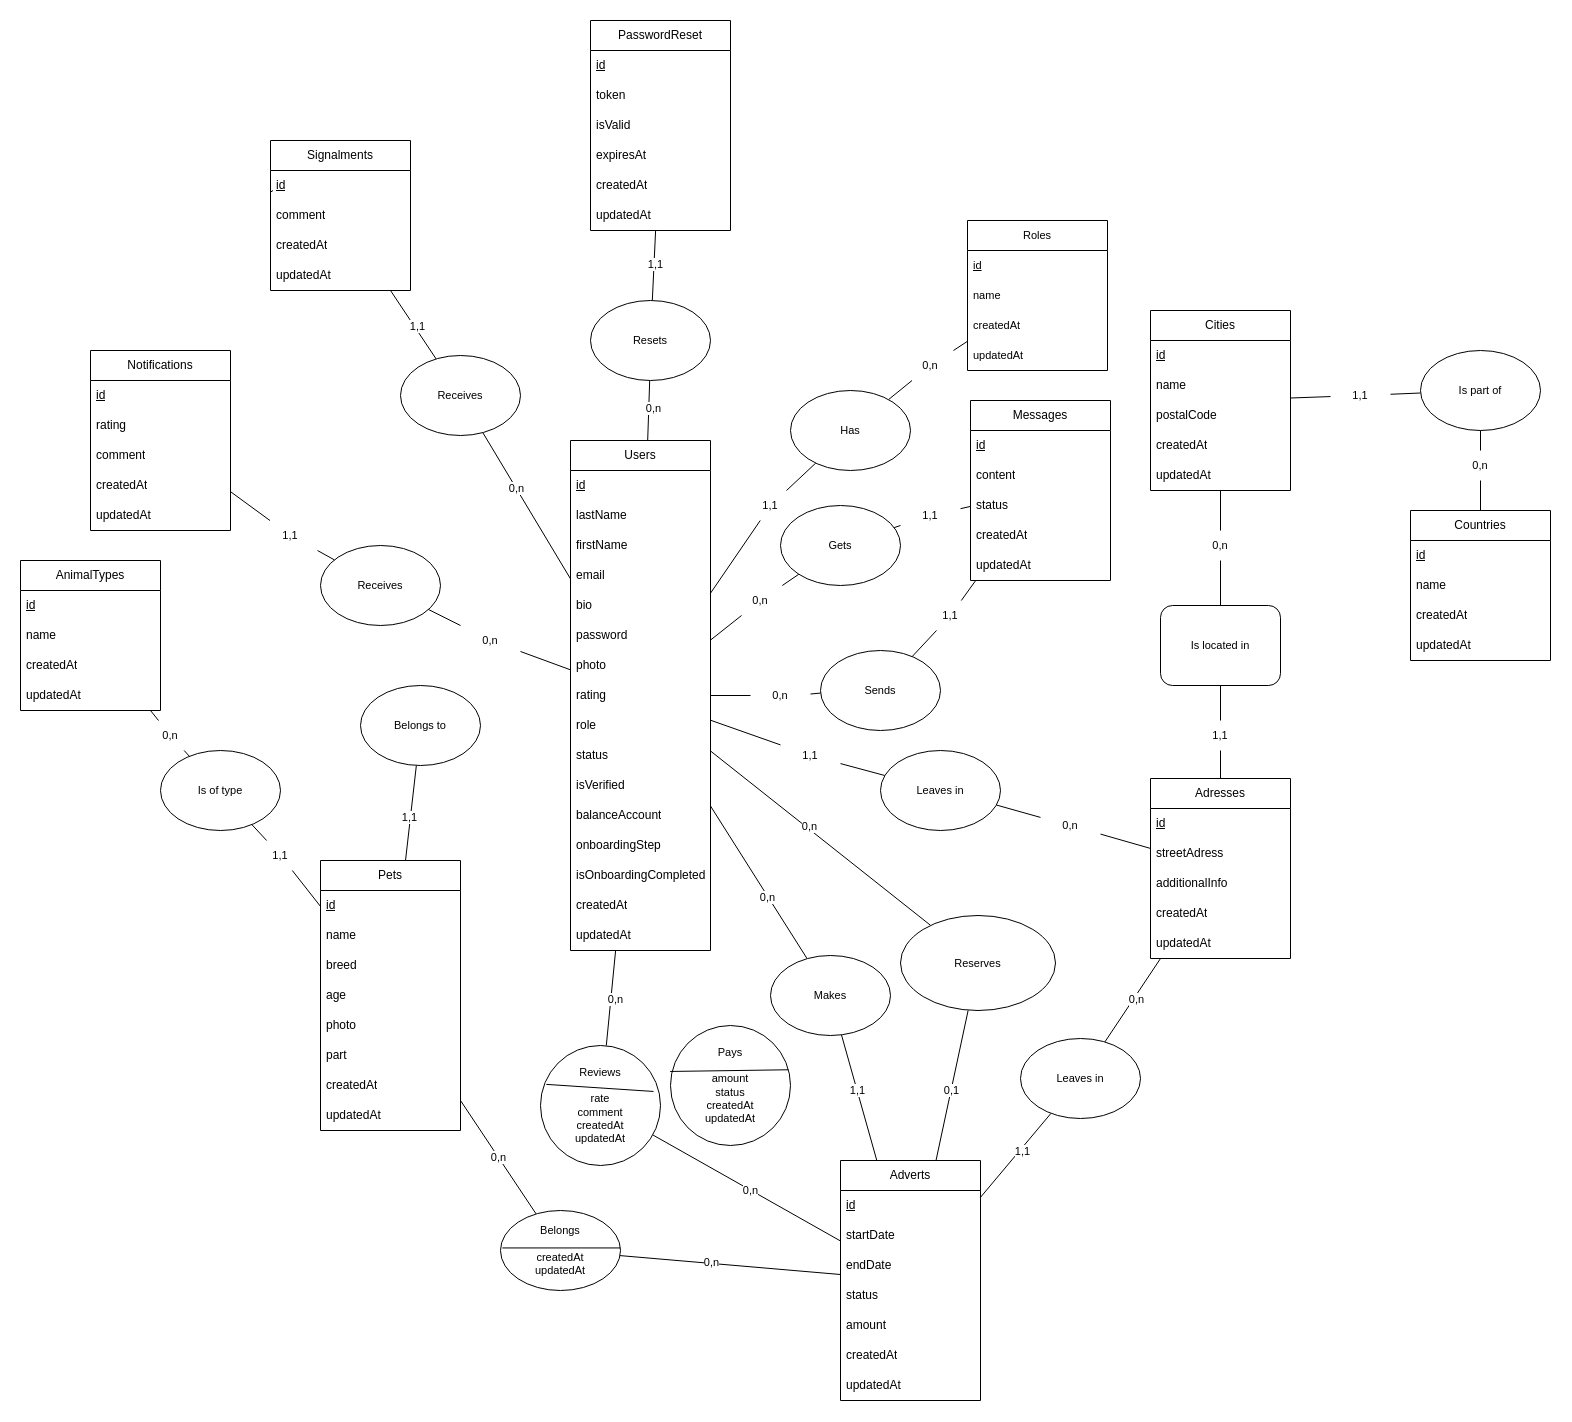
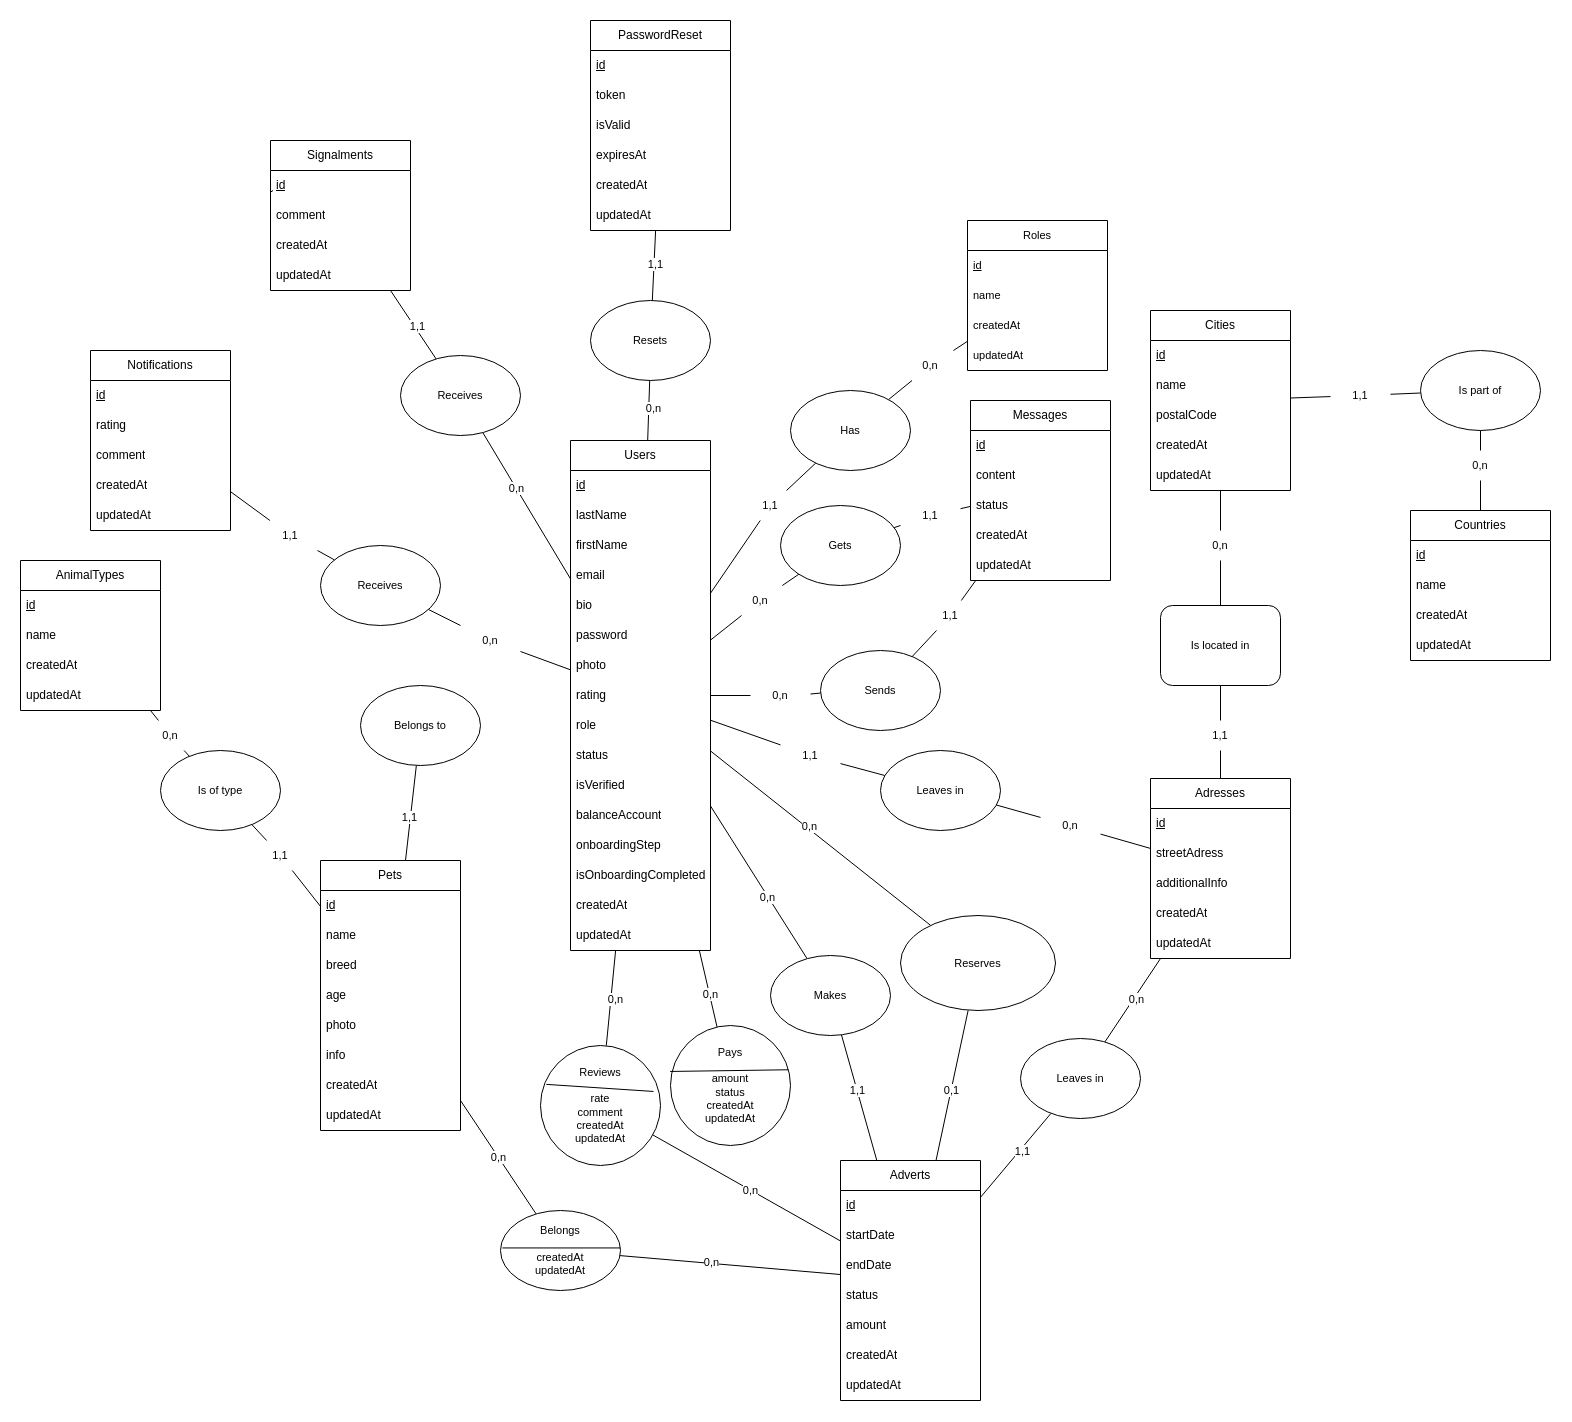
none -> (708, 990)
(340, 1056) -> (338, 1056)
